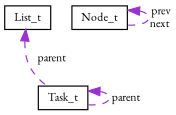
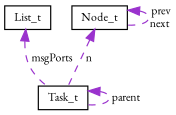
(51, 58) -> (51, 58)
none -> (79, 63)
